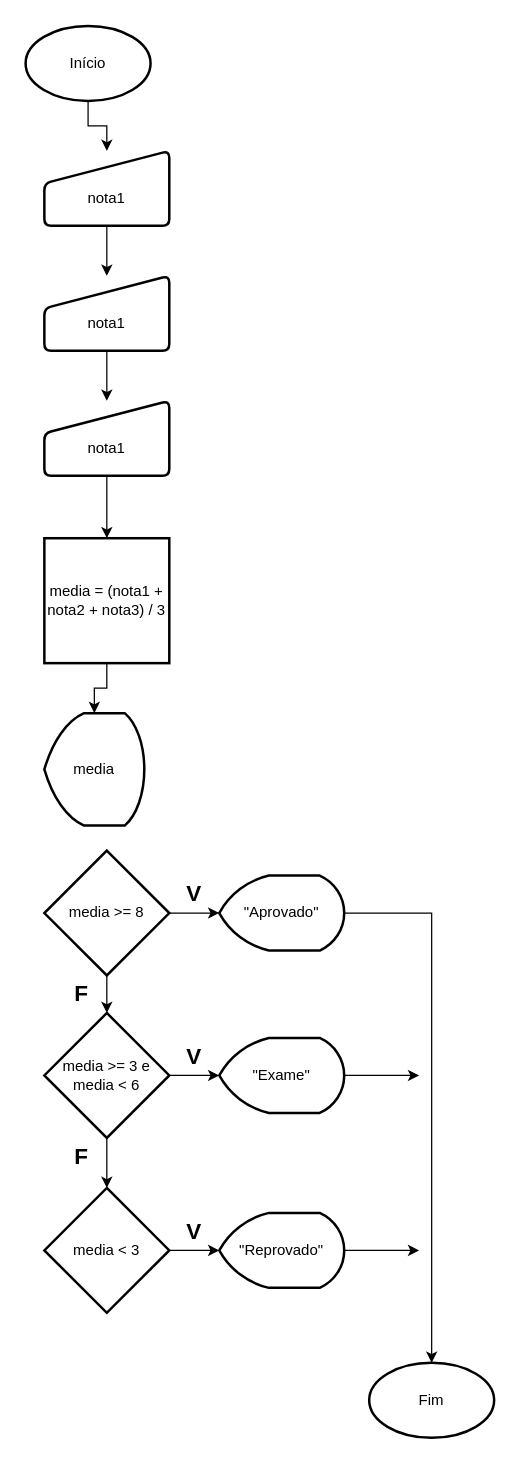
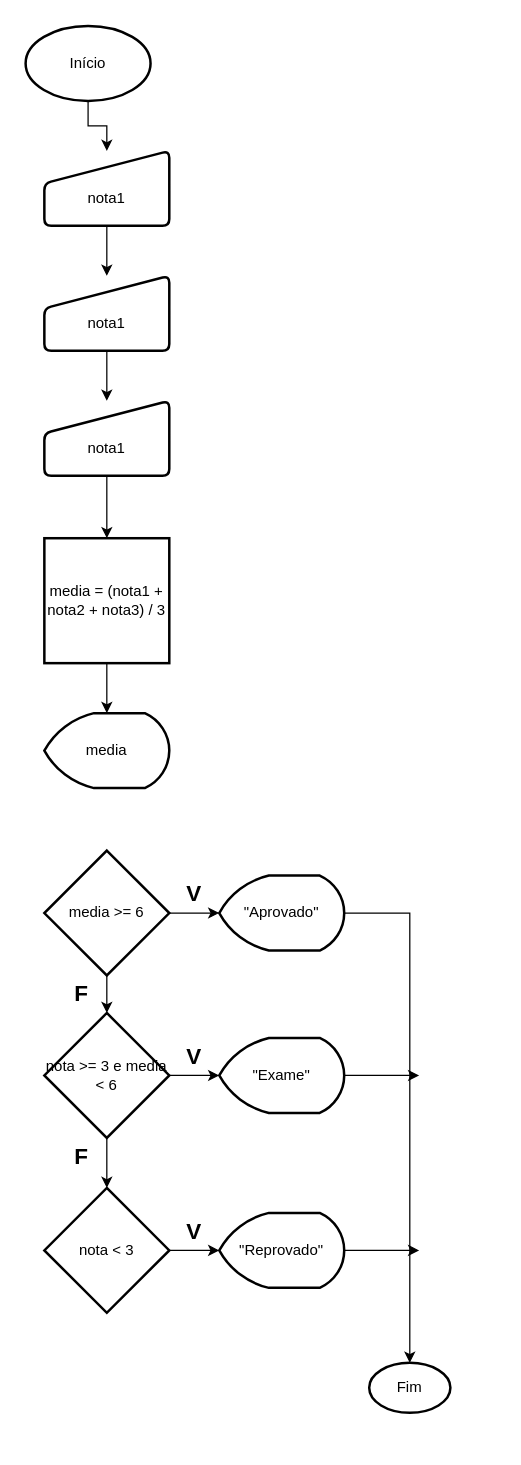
(94, 769) -> (107, 751)
(107, 913) -> (107, 913)
(107, 1076) -> (107, 1076)
(107, 1251) -> (107, 1251)
(432, 1401) -> (410, 1388)
